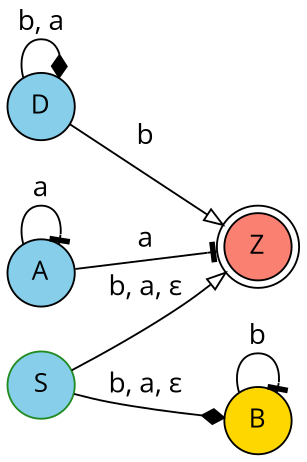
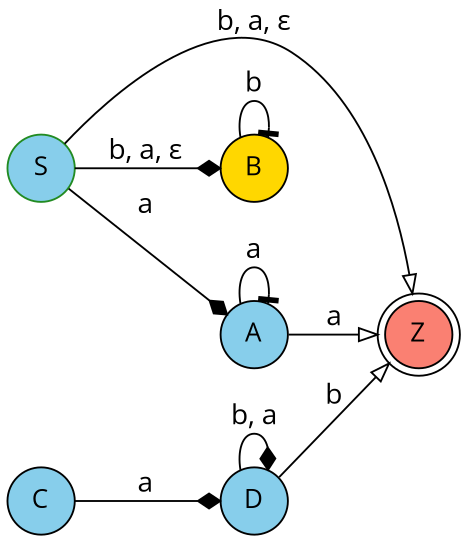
none -> (139, 245)
(141, 261) -> (324, 335)
none -> (41, 501)
